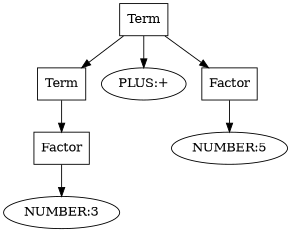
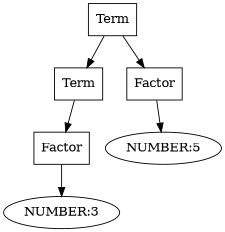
(144, 84) -> none
